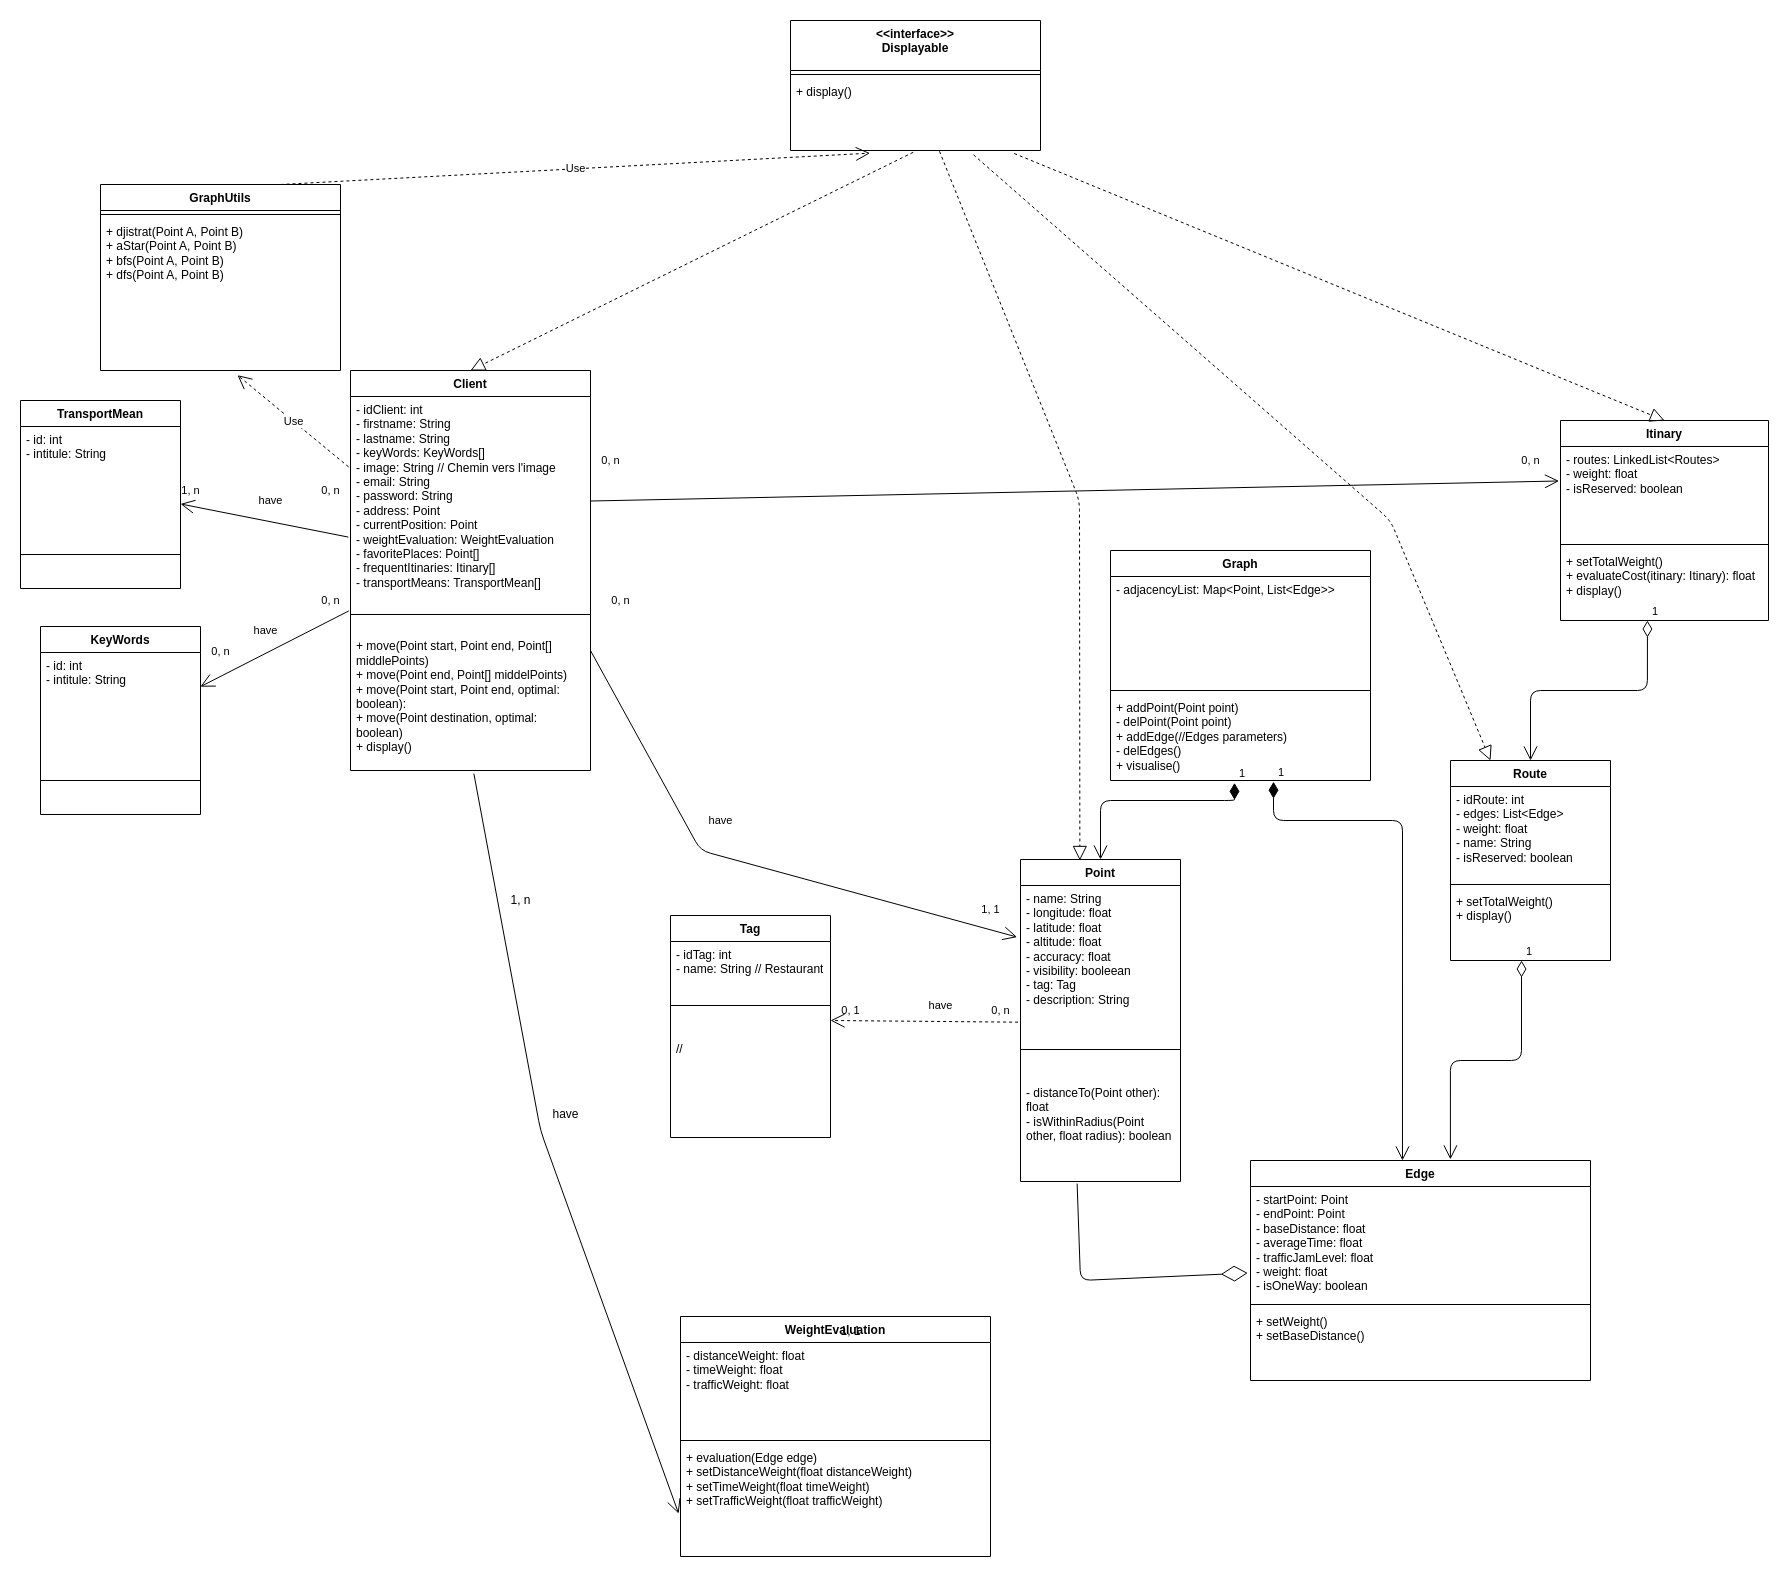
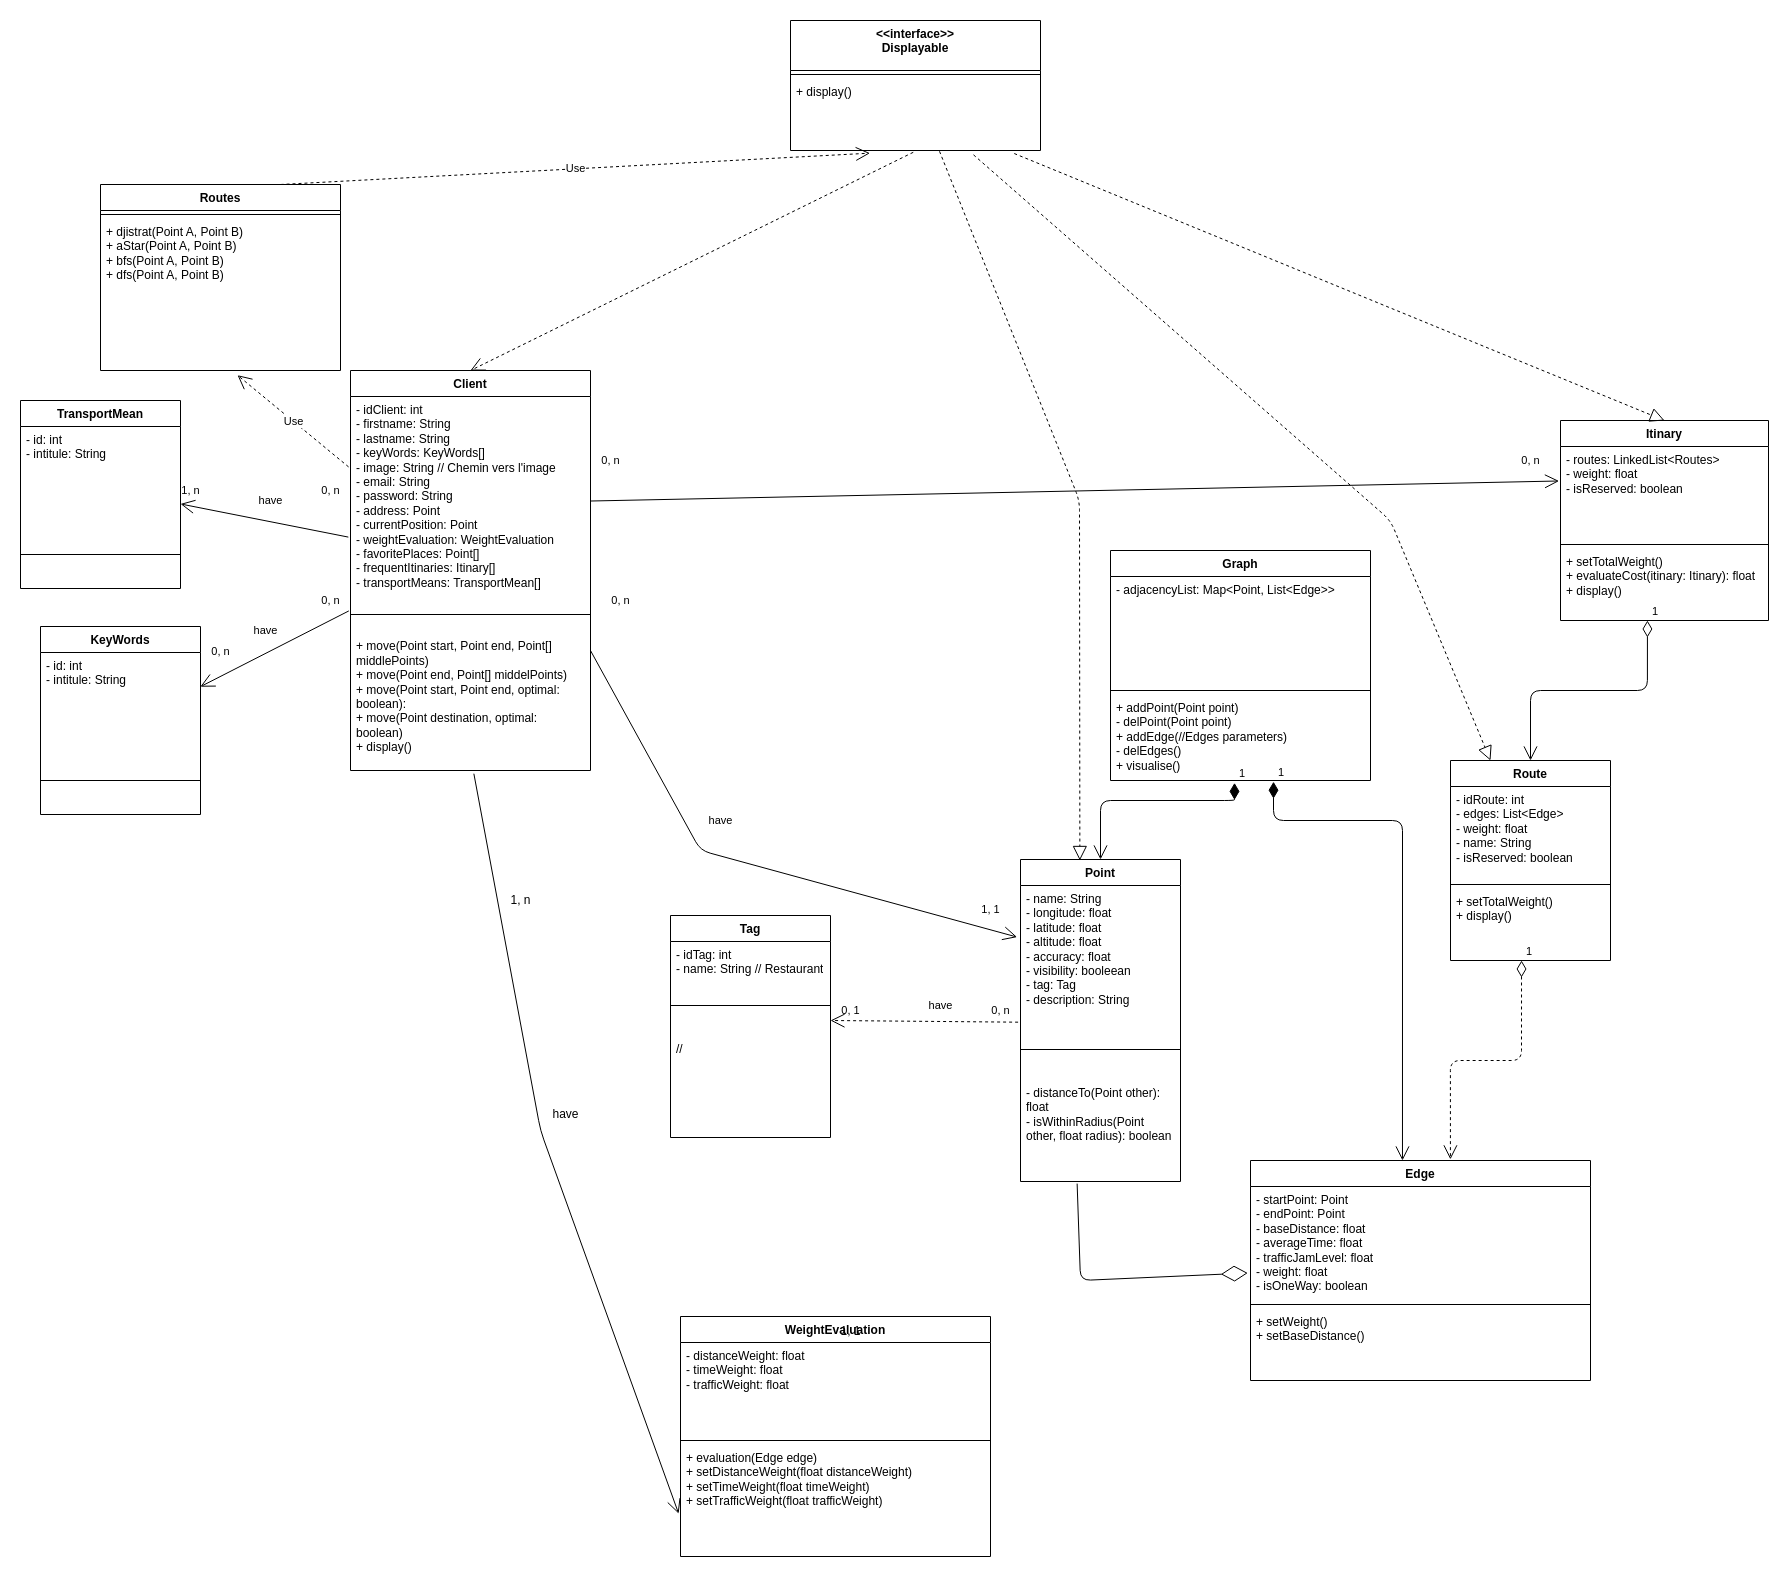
(221, 199) -> (221, 199)
(484, 364) -> (479, 366)
(1479, 1061) -> (1479, 1061)
